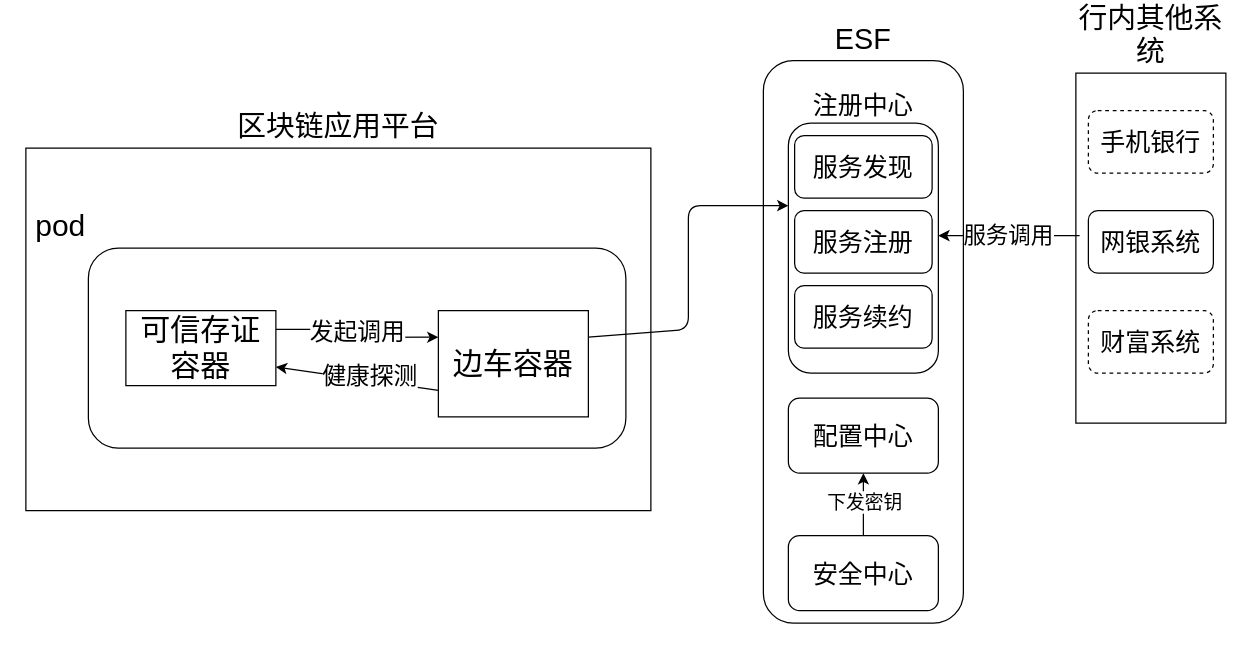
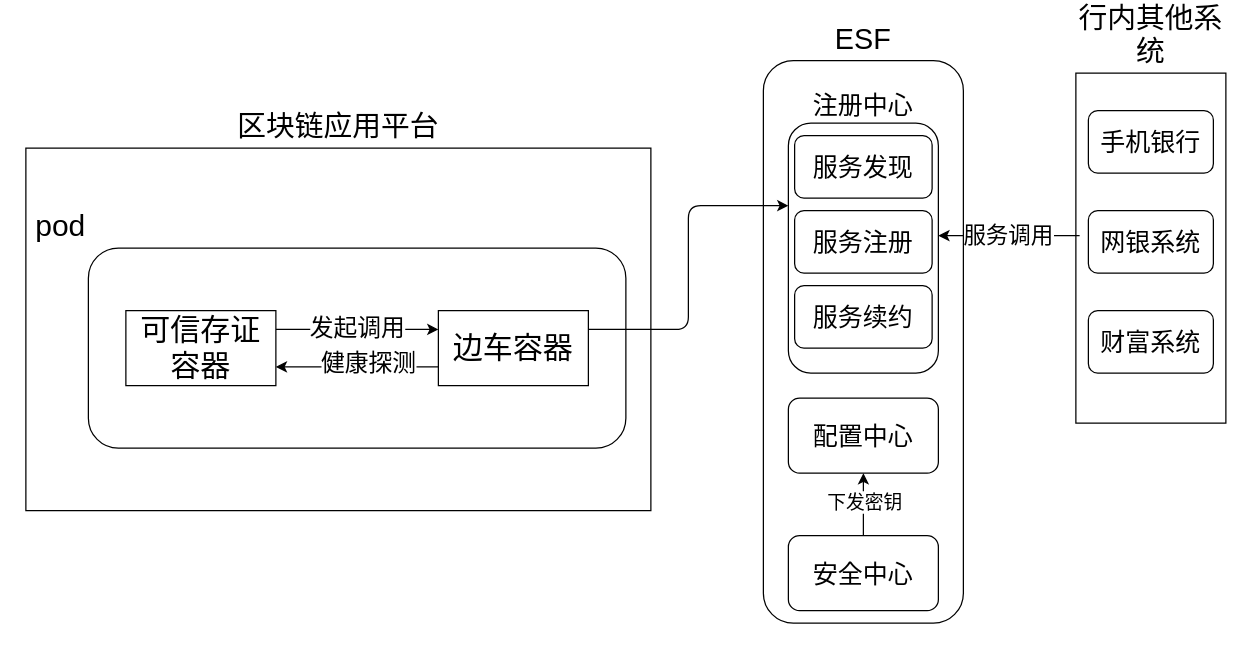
(1151, 142) -> (1151, 142)
(1151, 342) -> (1151, 342)
(513, 364) -> (513, 348)
